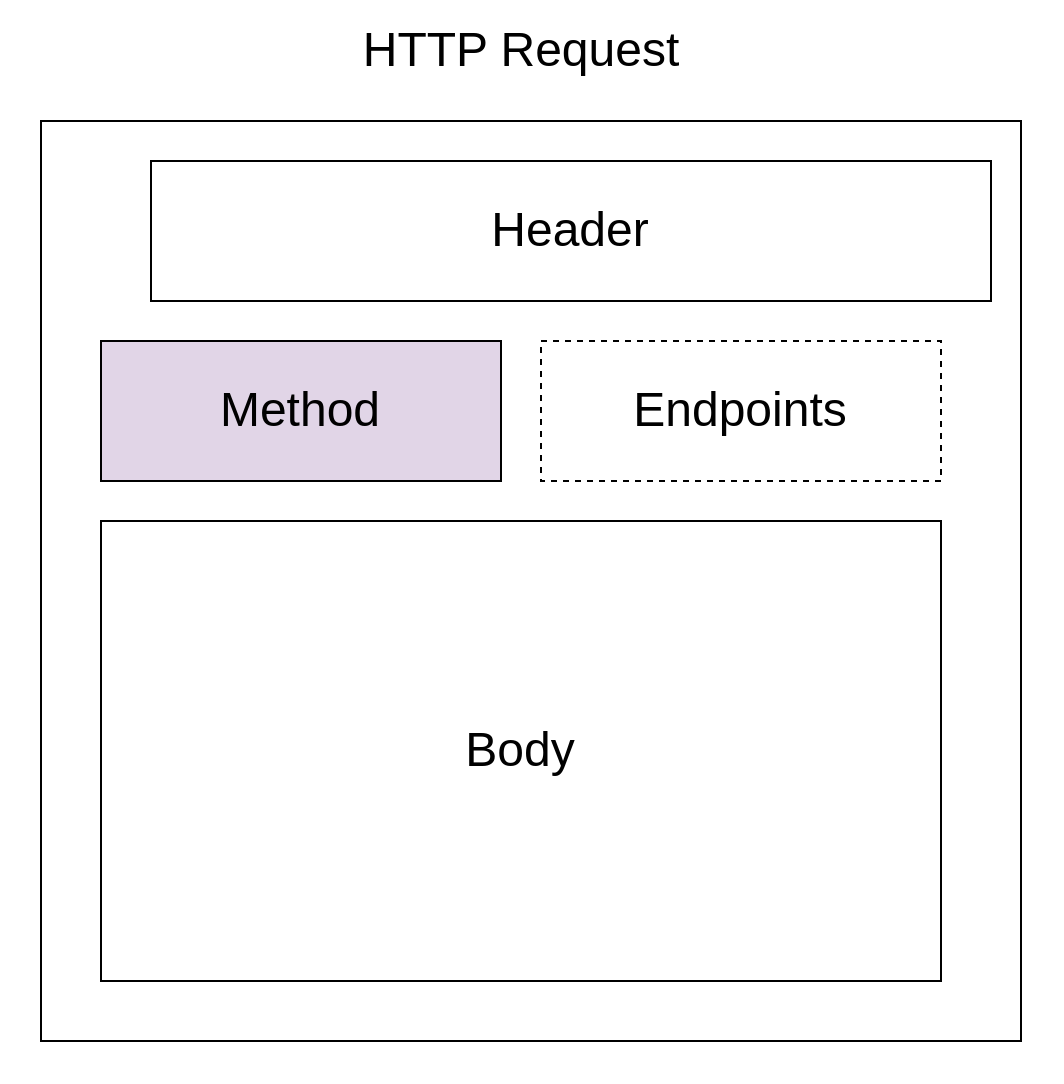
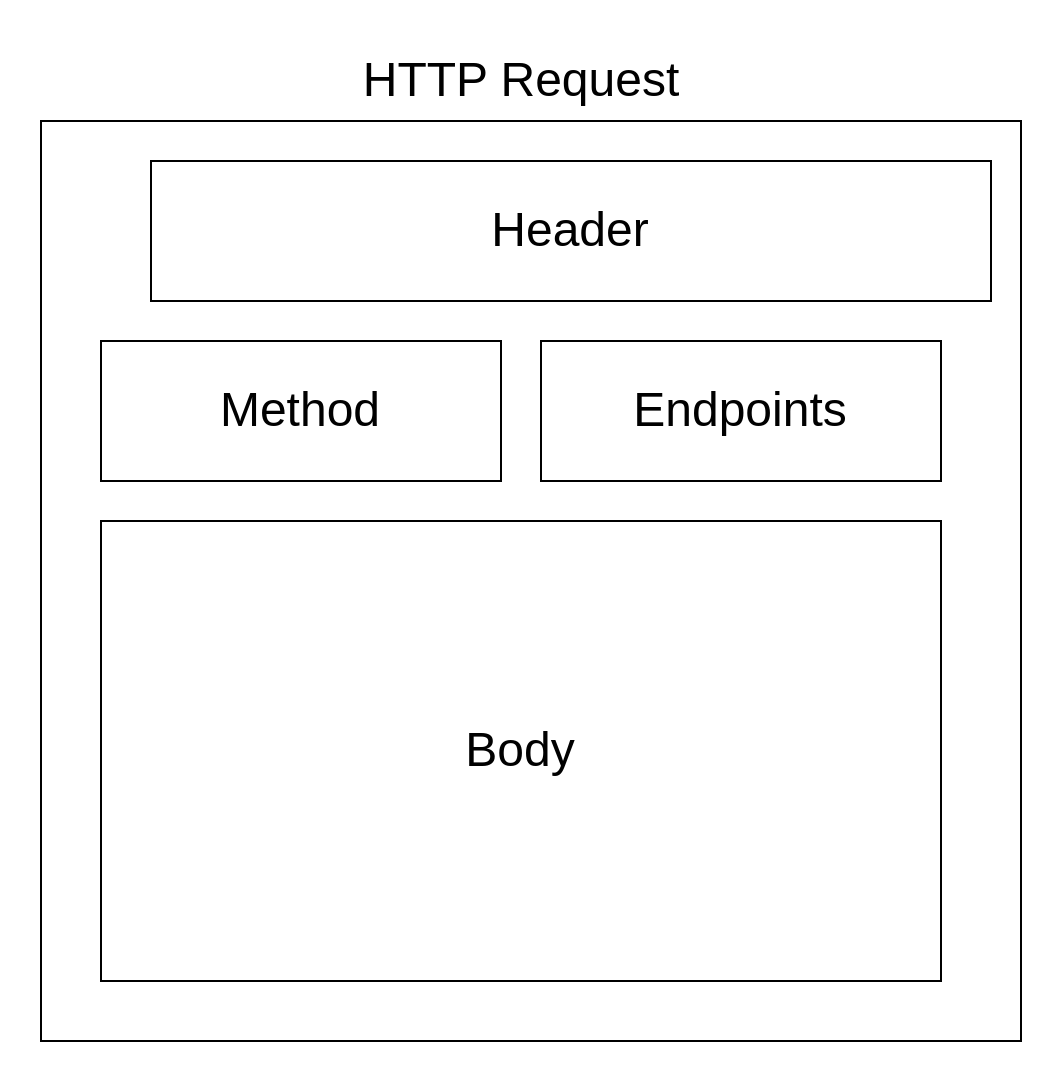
(521, 51) -> (521, 81)
(301, 411) -> (301, 411)
(741, 411) -> (741, 411)
